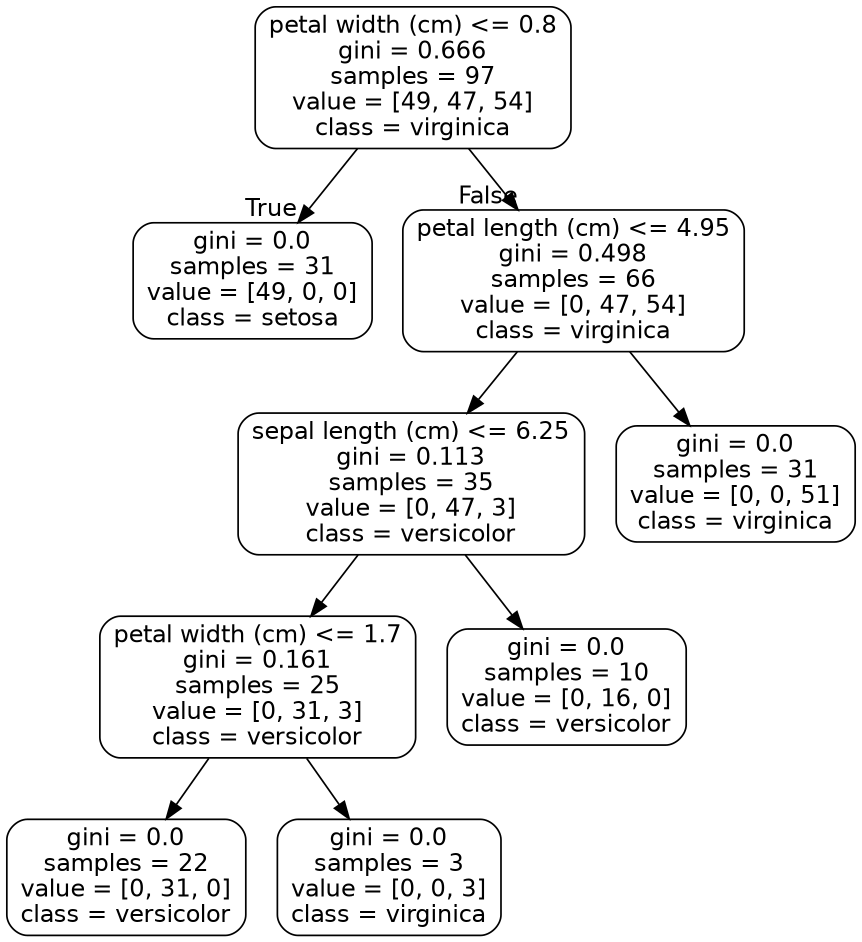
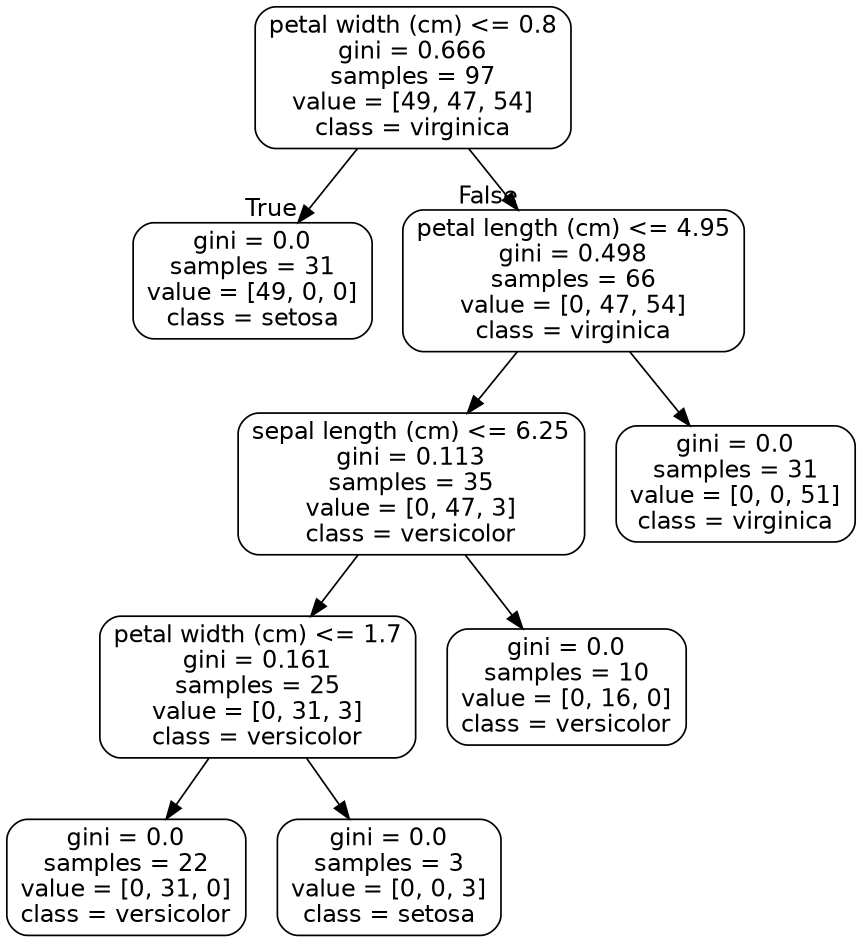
(389, 877) -> (389, 877)
